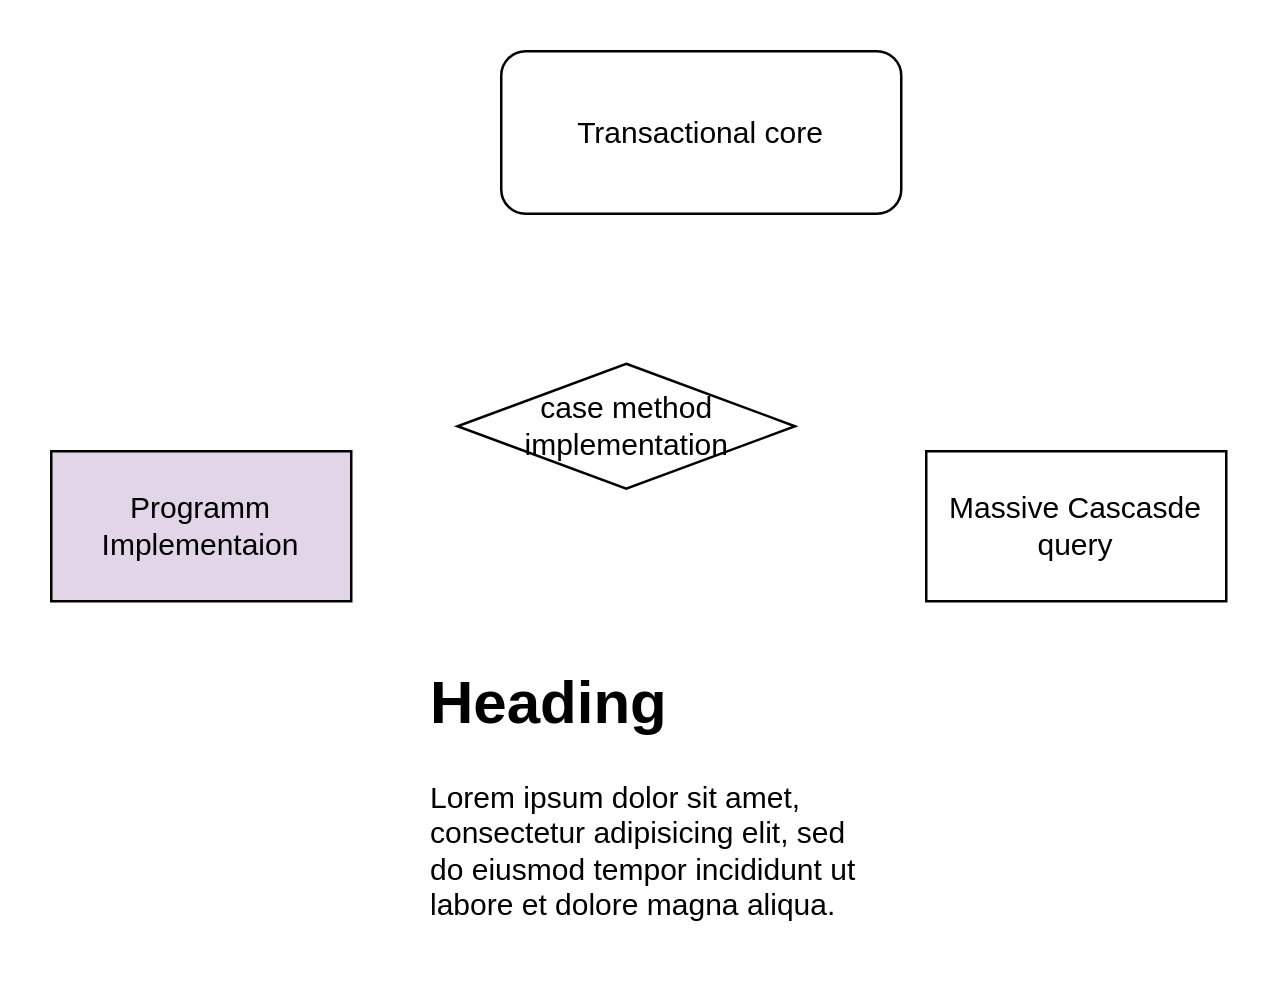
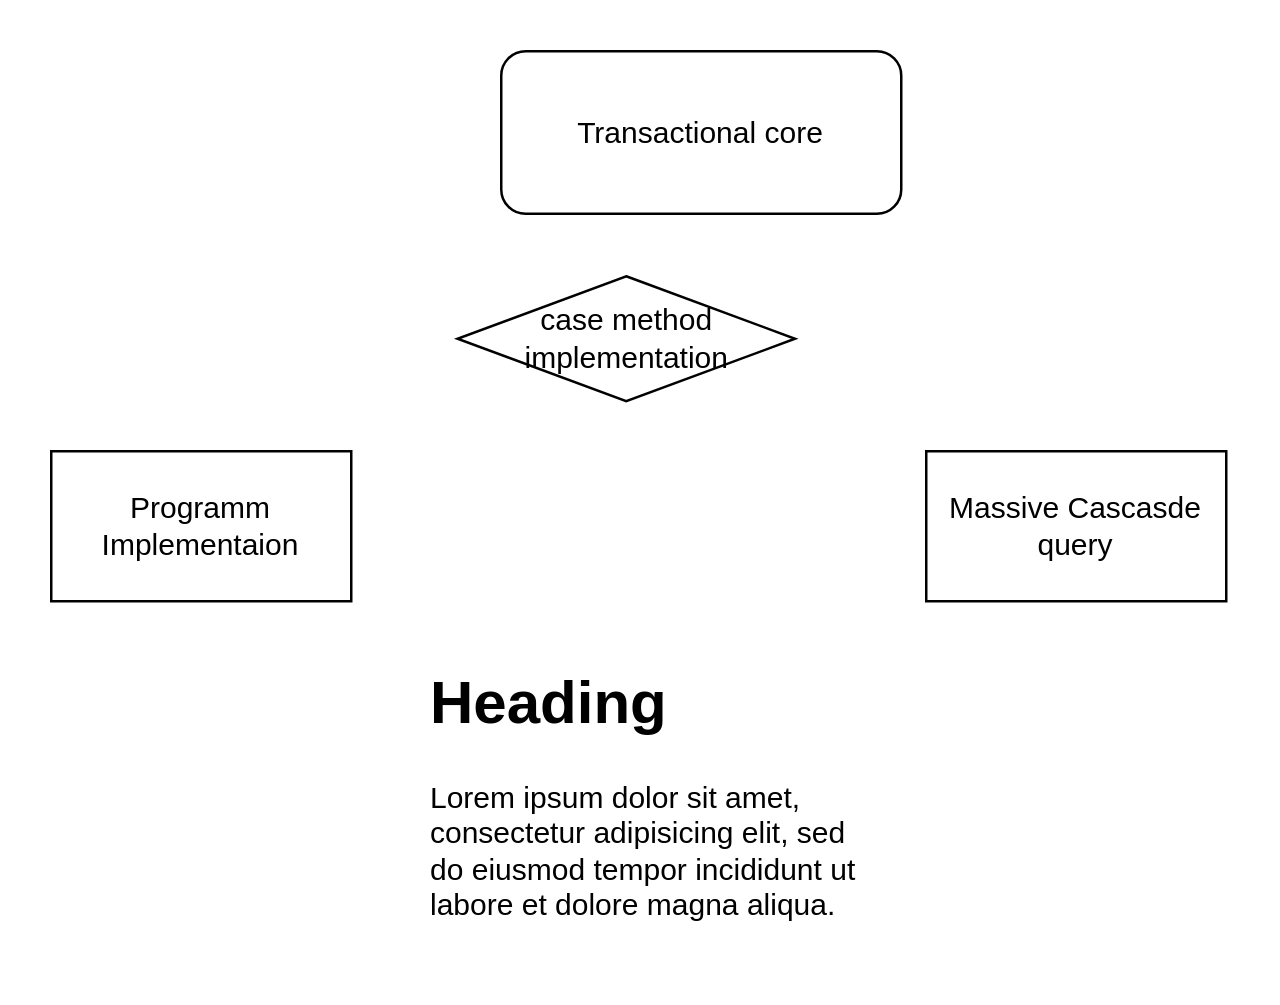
(626, 426) -> (626, 339)
(201, 526) -> (201, 526)
